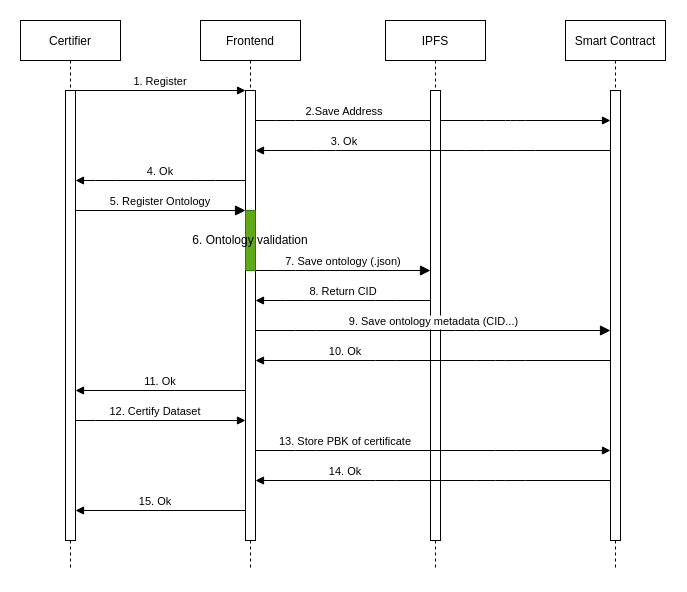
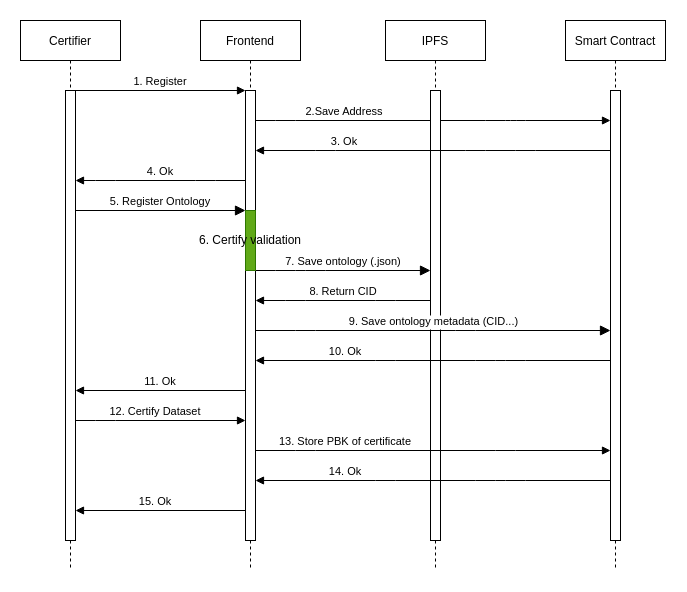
(251, 241) -> (251, 241)
